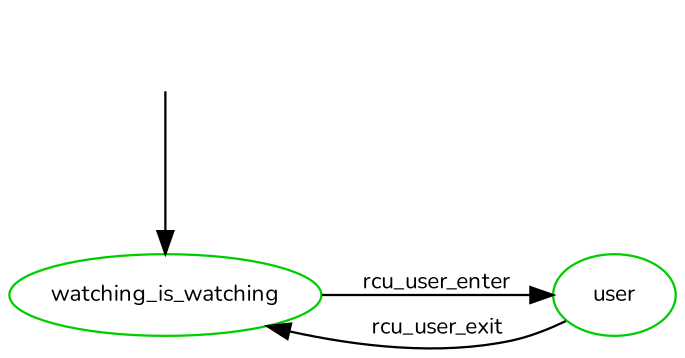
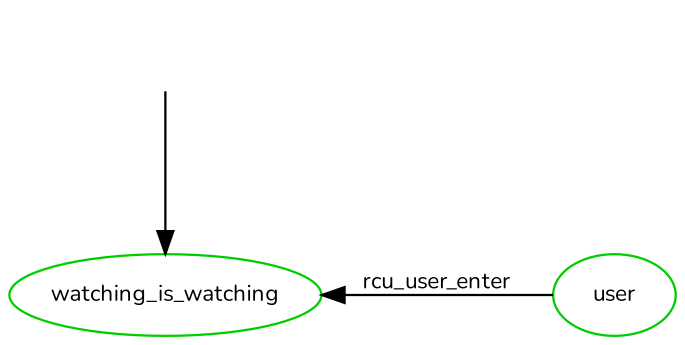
(426, 295) -> none
(437, 328) -> (437, 283)
